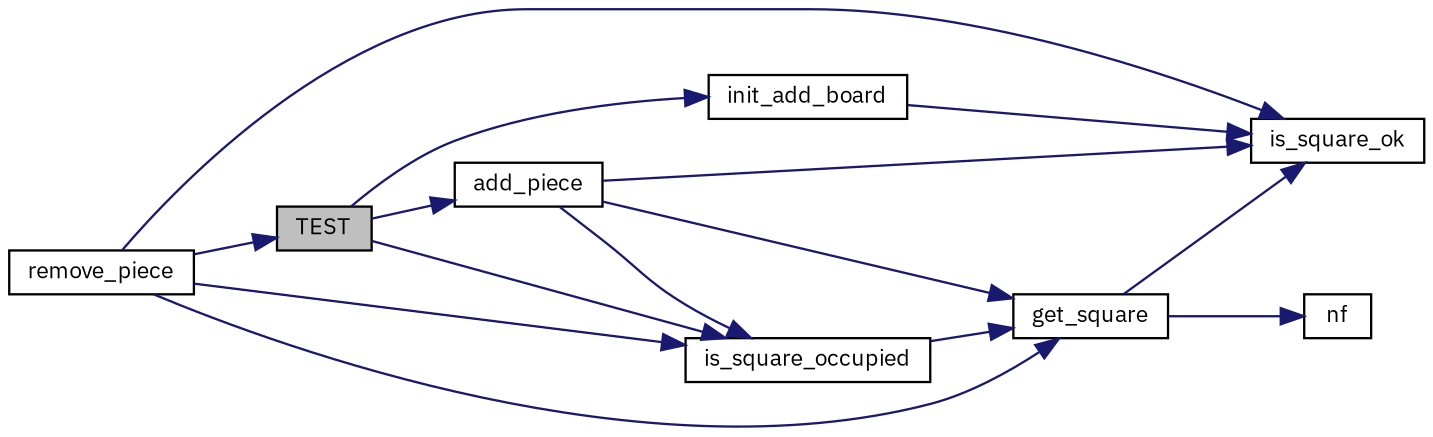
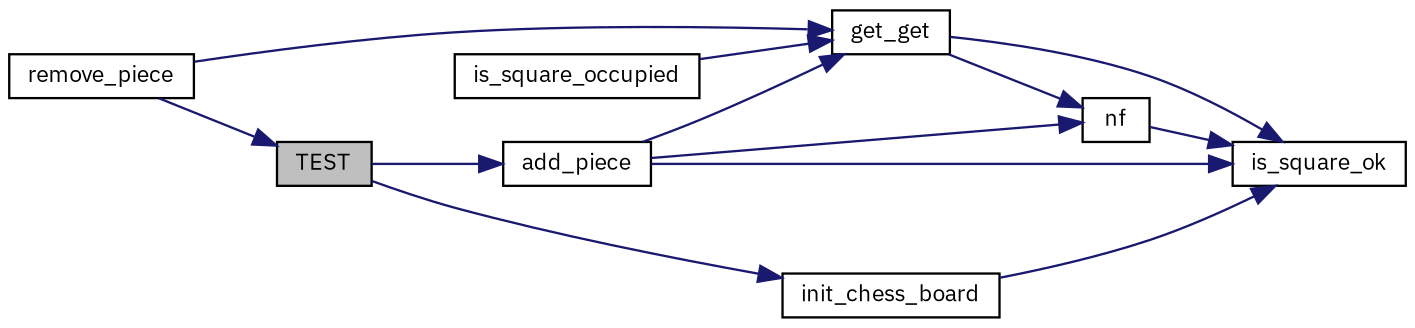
(659, 9) -> (1180, 134)
(808, 97) -> (891, 295)
(641, 273) -> (855, 141)
(537, 286) -> none
(428, 313) -> none
(1091, 316) -> (891, 32)
